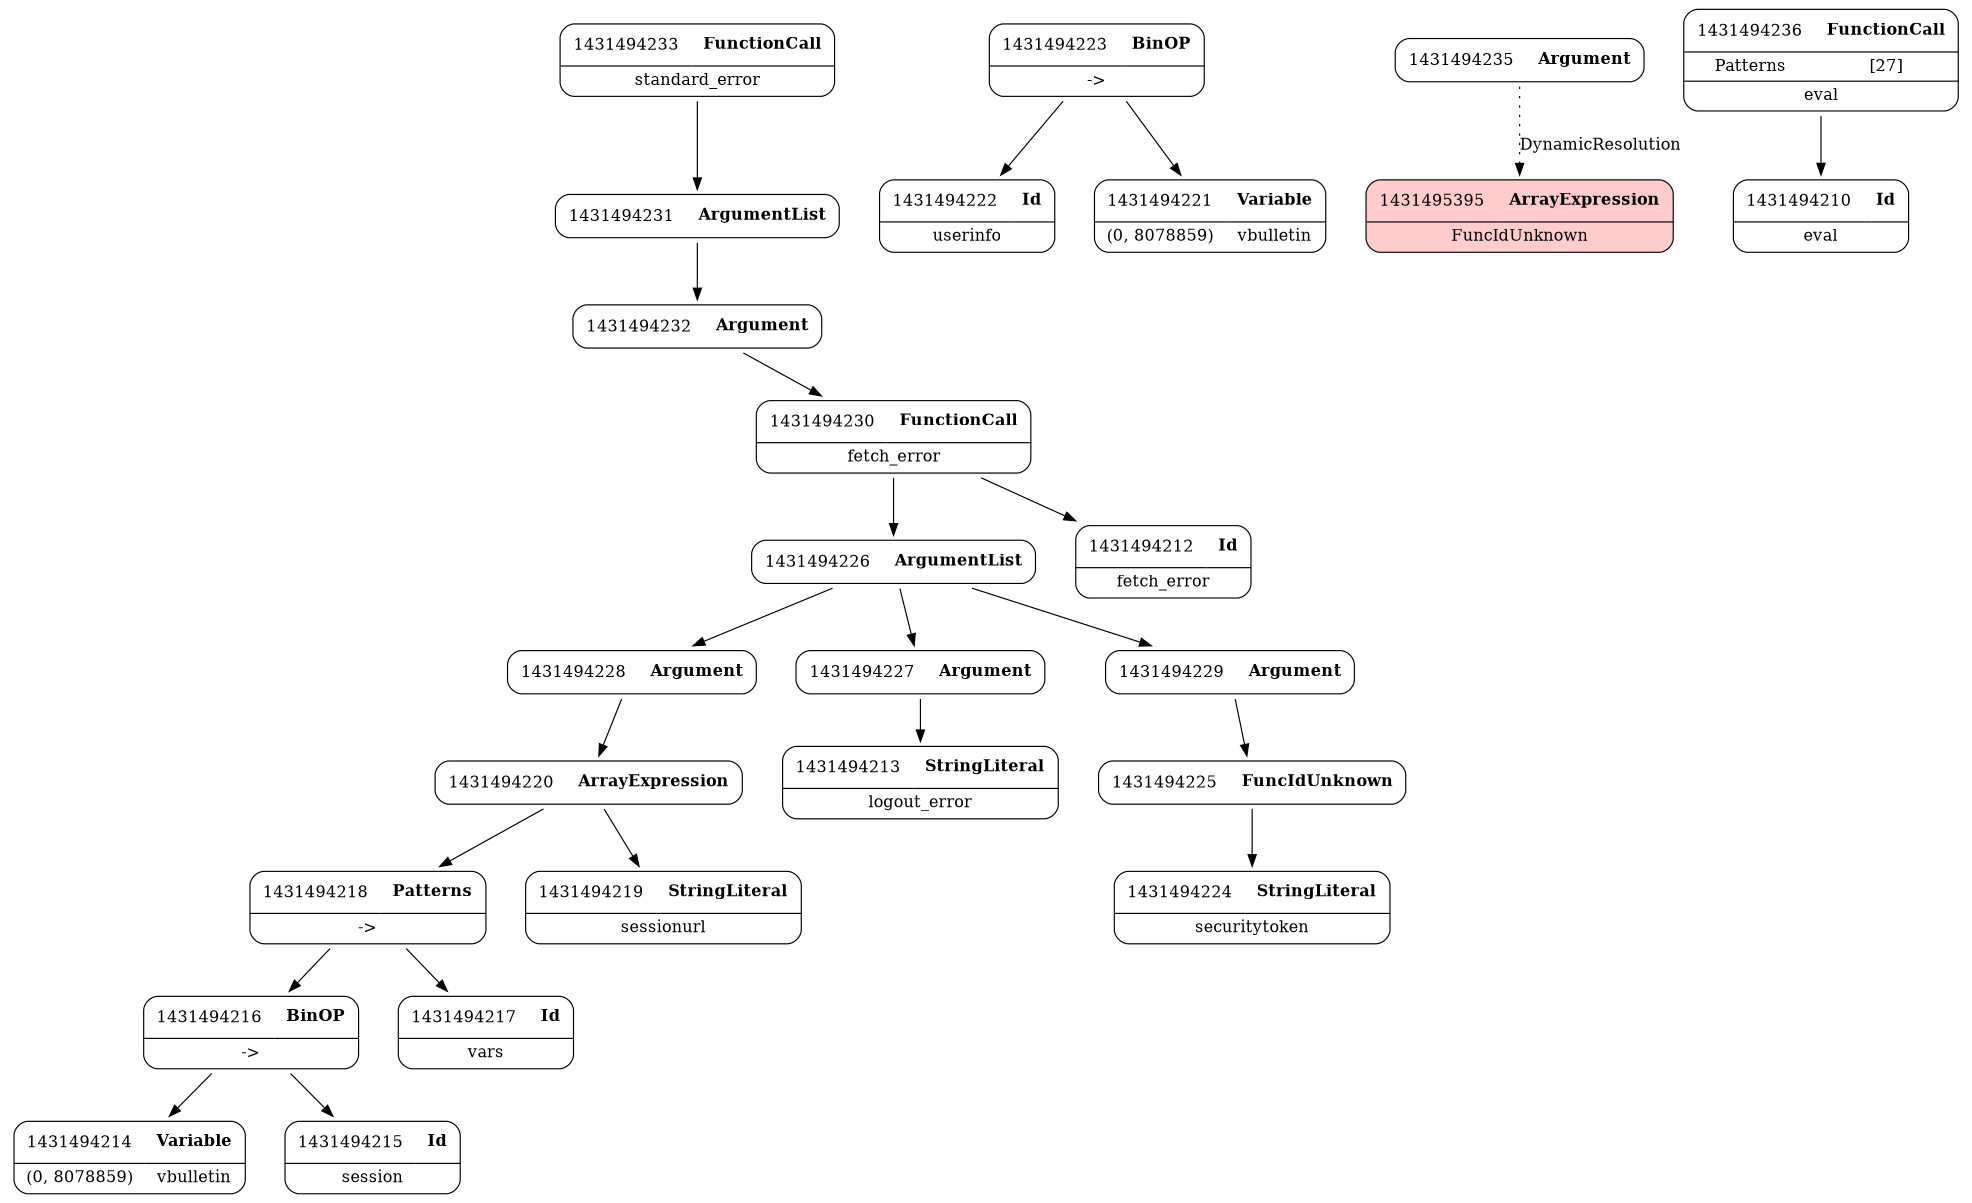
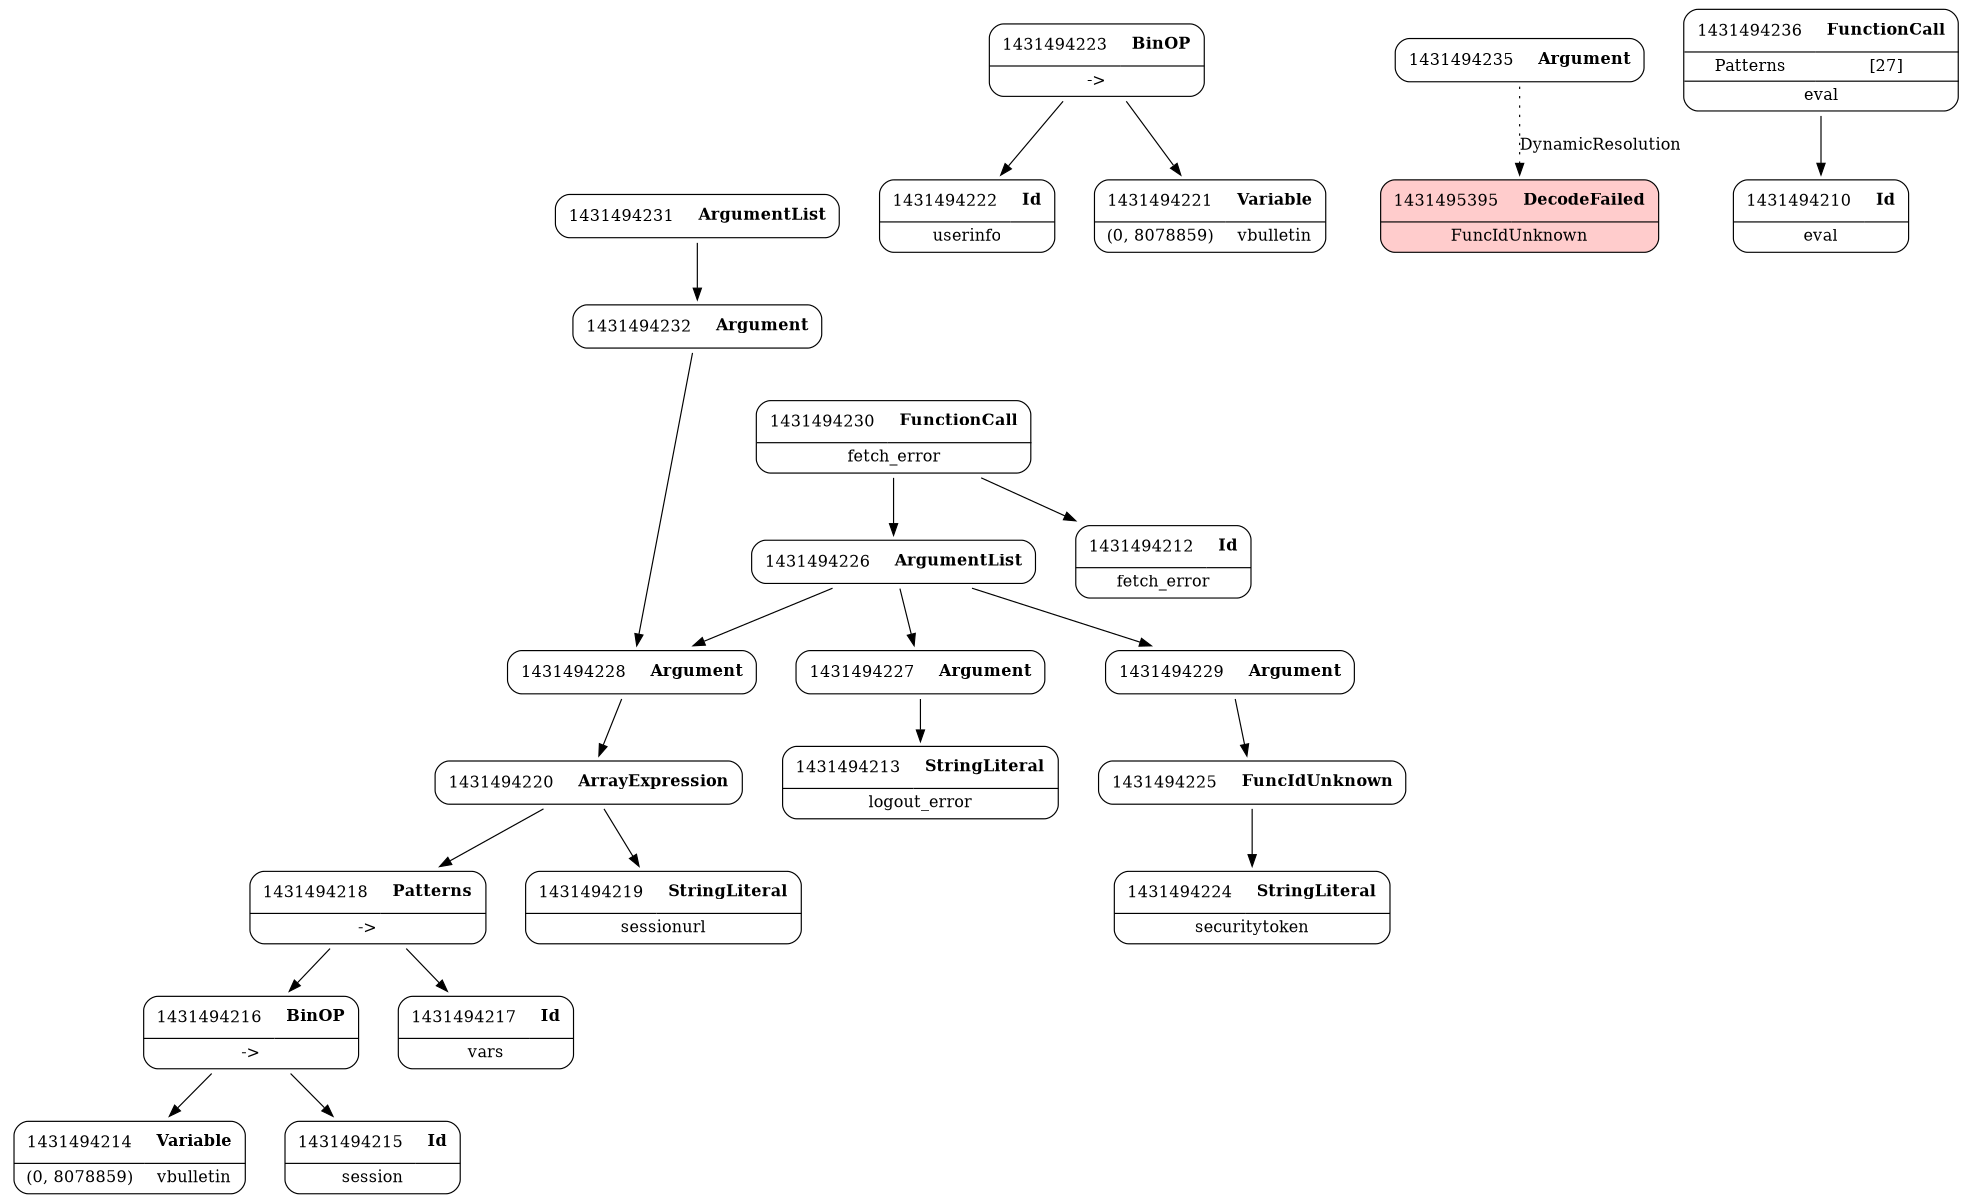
(697, 60) -> none
(1585, 200) -> (1584, 200)
(777, 372) -> (666, 493)
